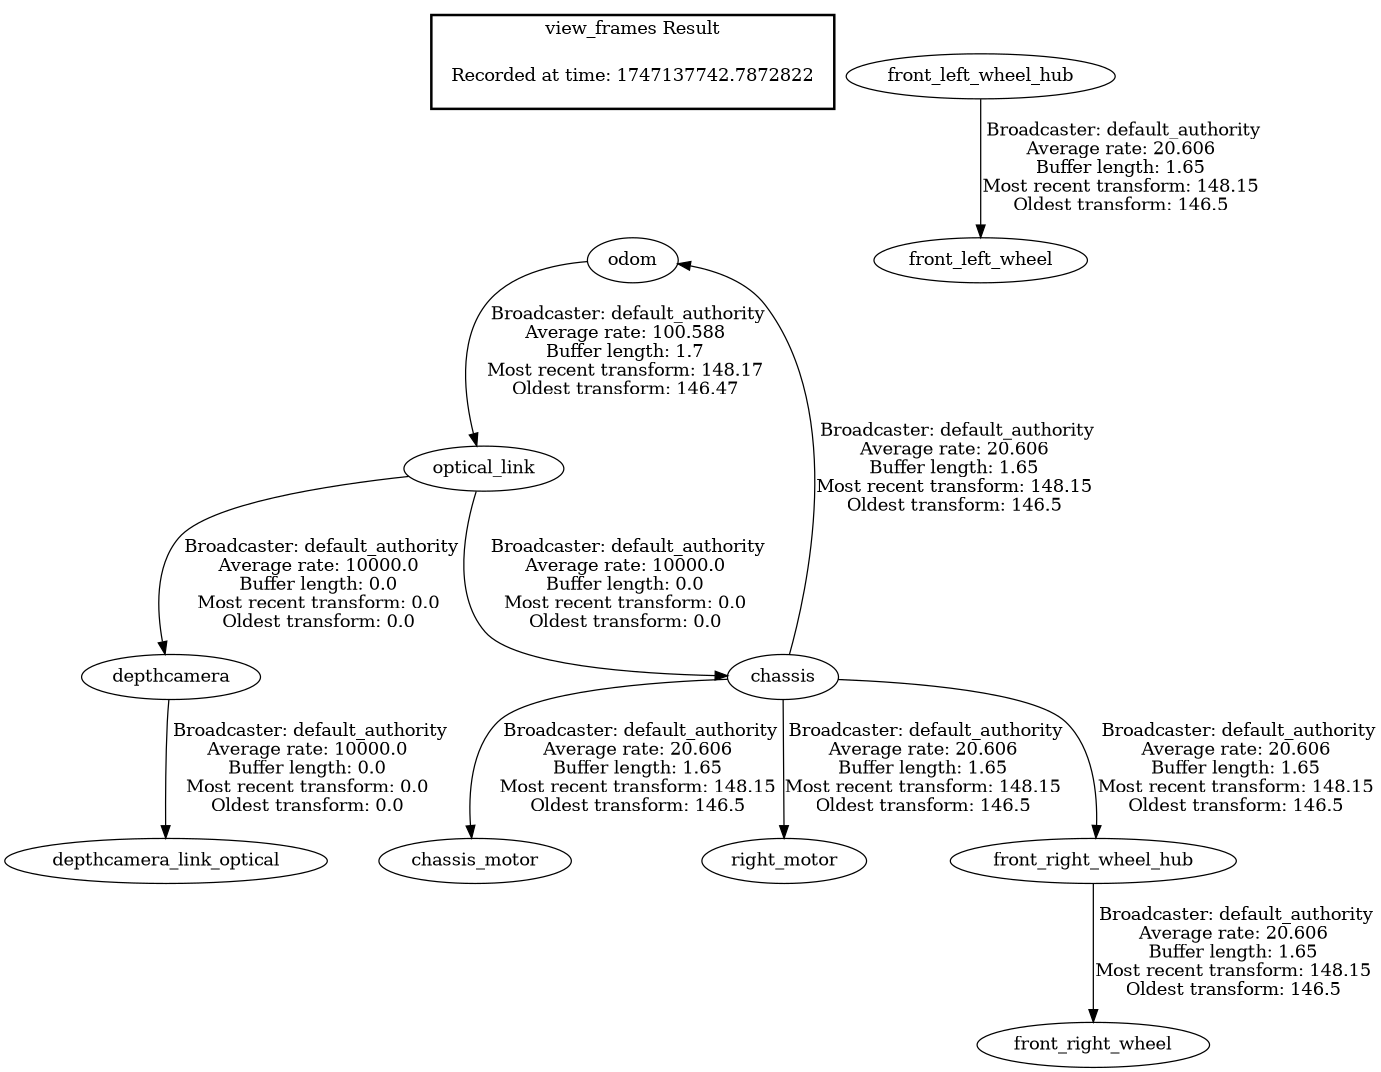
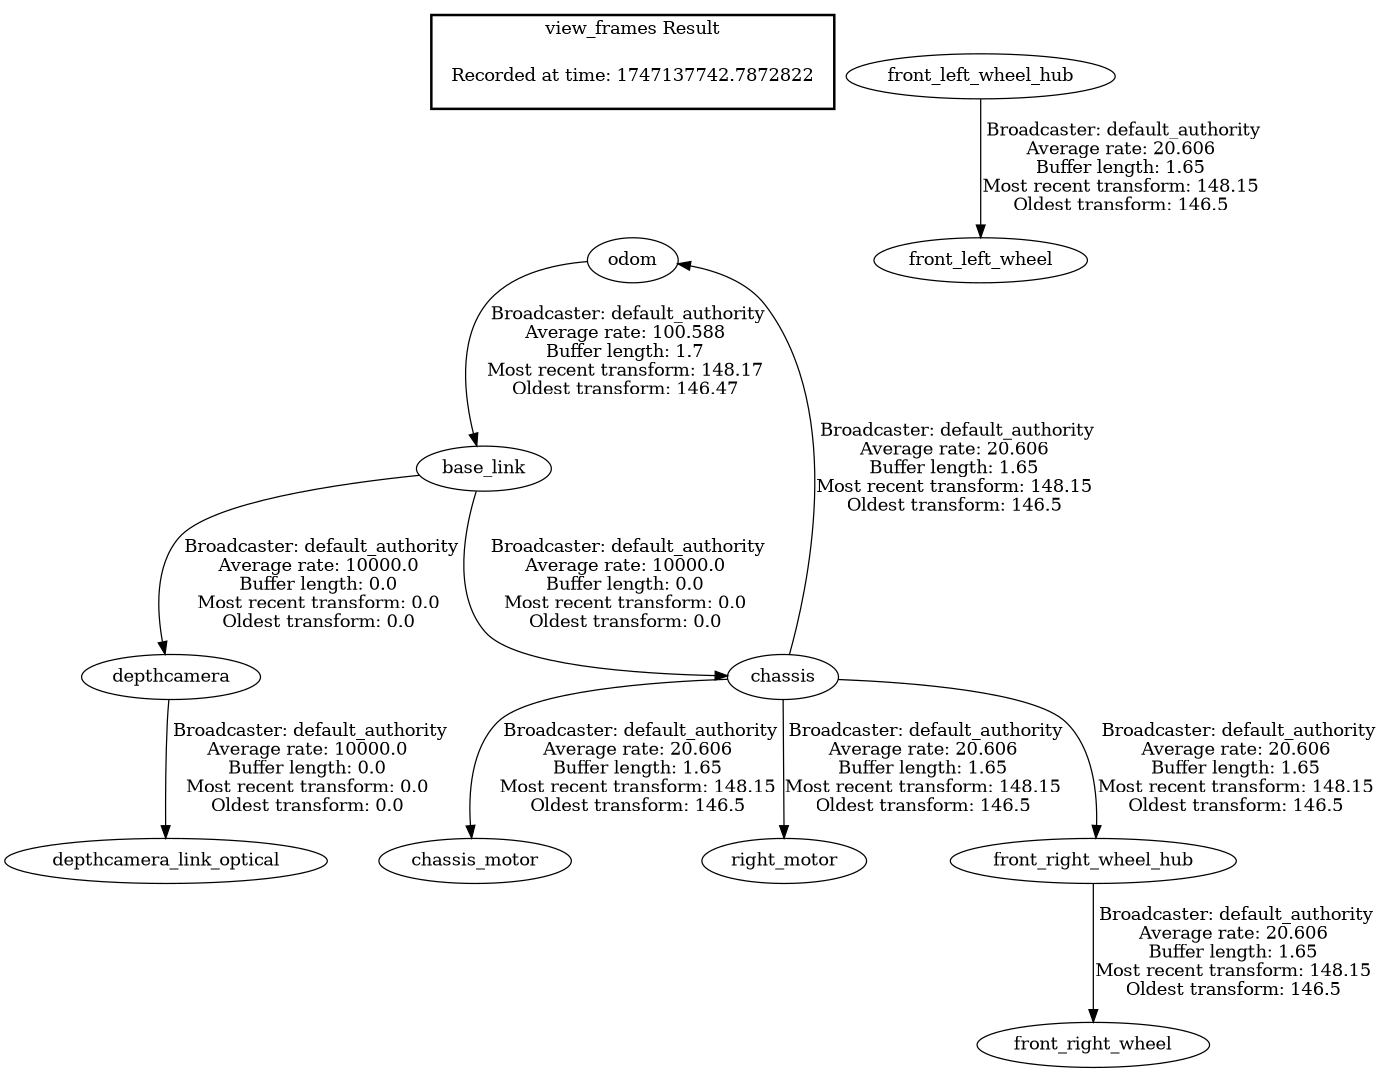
(484, 469) -> (484, 469)
